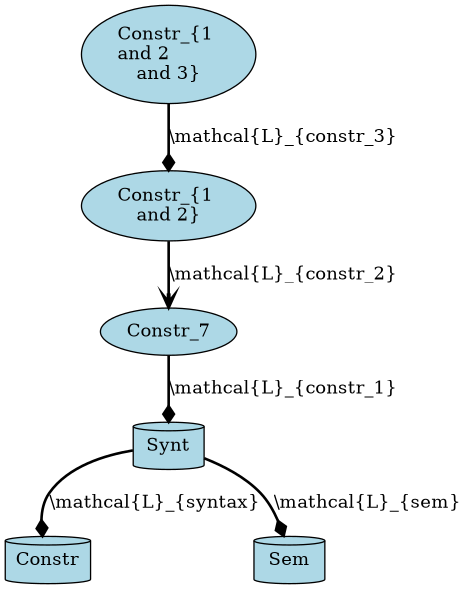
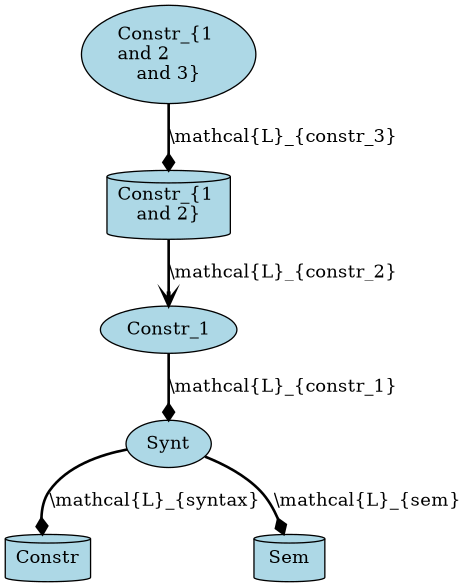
(169, 206) -> (169, 205)
(169, 332) -> (169, 330)
(169, 446) -> (169, 444)
